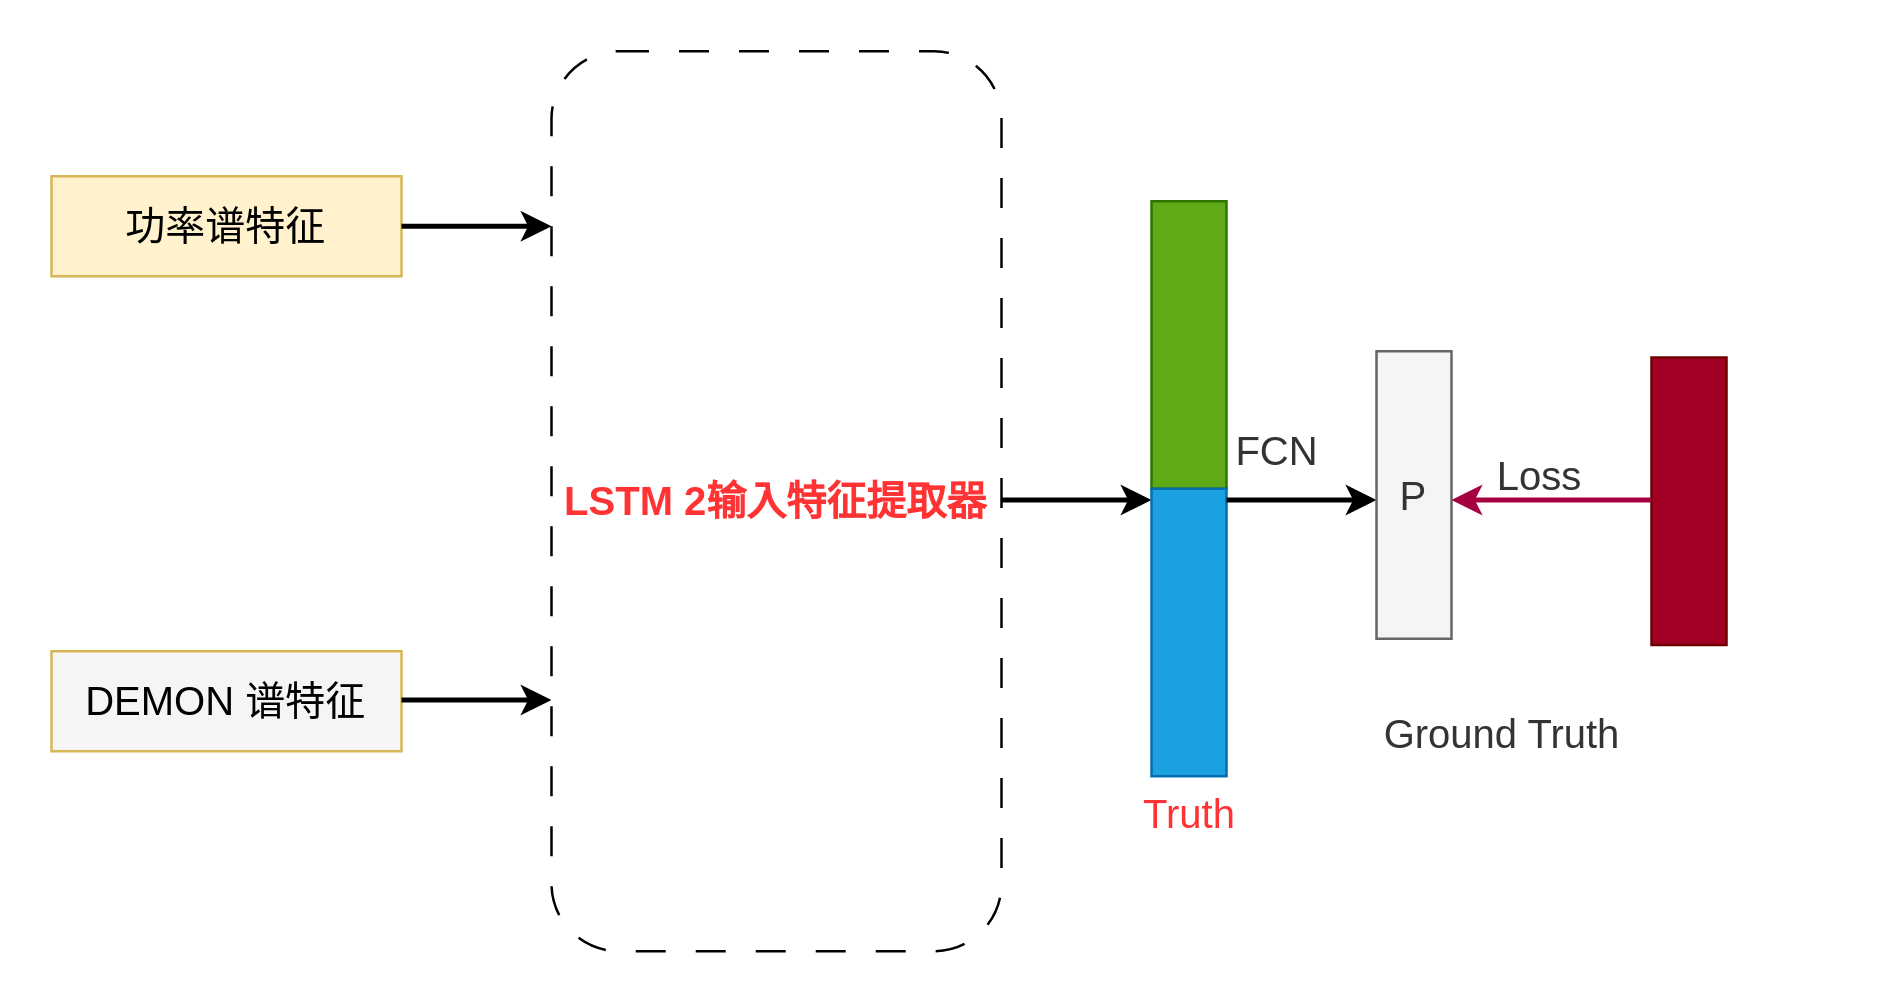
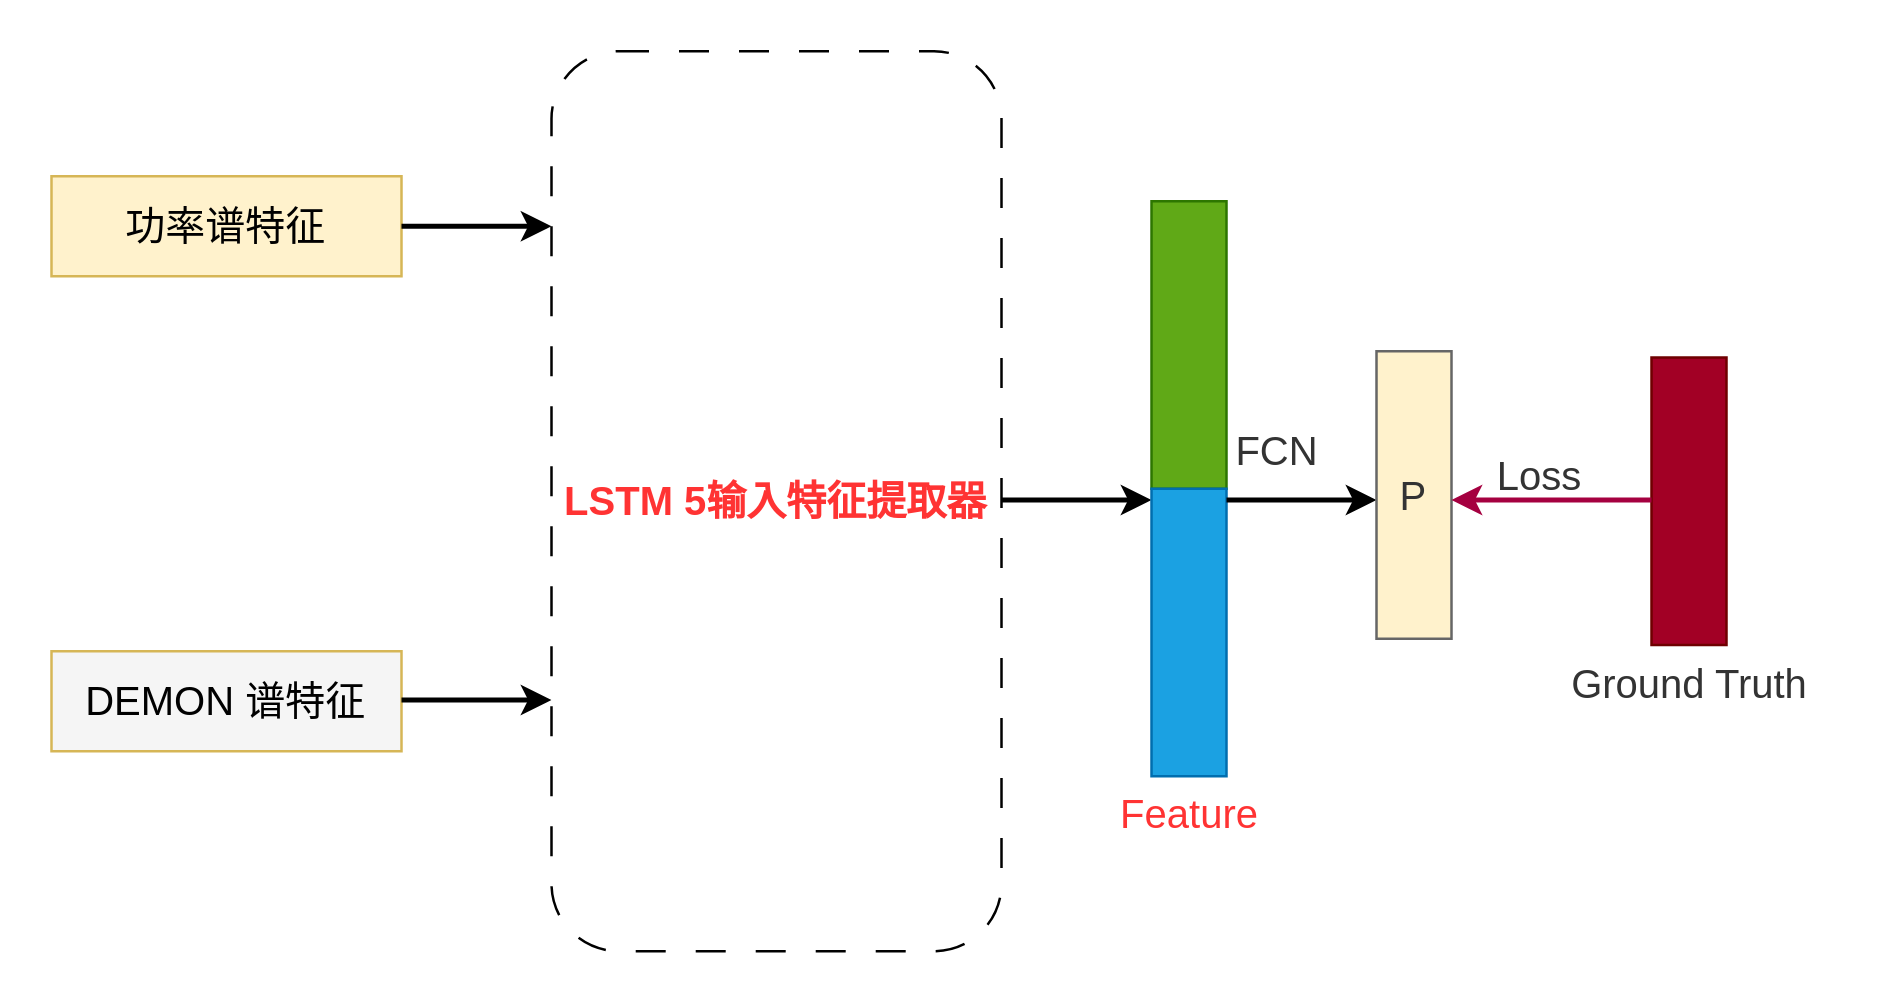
(1414, 495) -> (1414, 495)
(776, 501) -> (776, 501)
(1501, 733) -> (1689, 683)
(1190, 814) -> (1190, 814)
